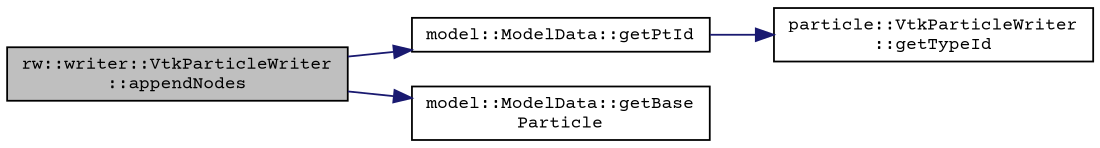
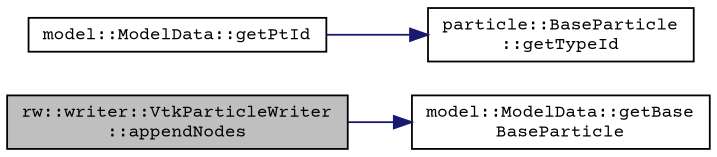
(934, 35) -> (561, 35)
(371, 54) -> none
(561, 113) -> (561, 122)
